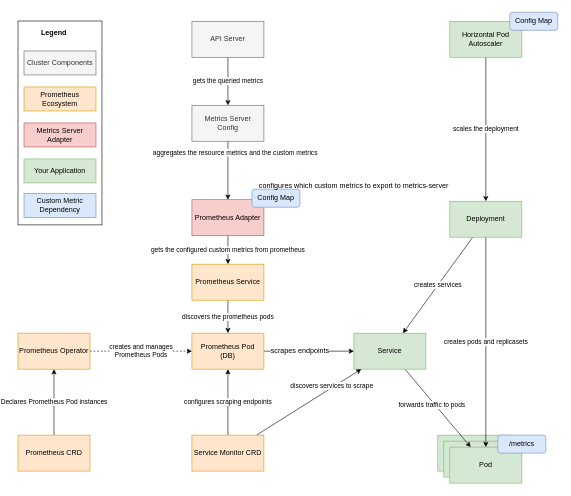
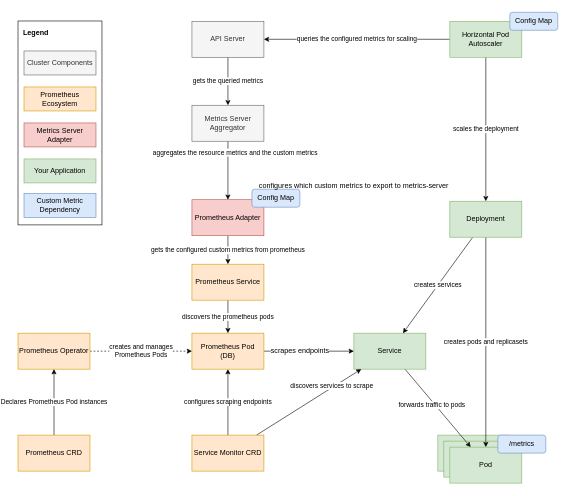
(54, 33) -> (36, 33)
none -> (356, 39)
(228, 123) -> (228, 123)
